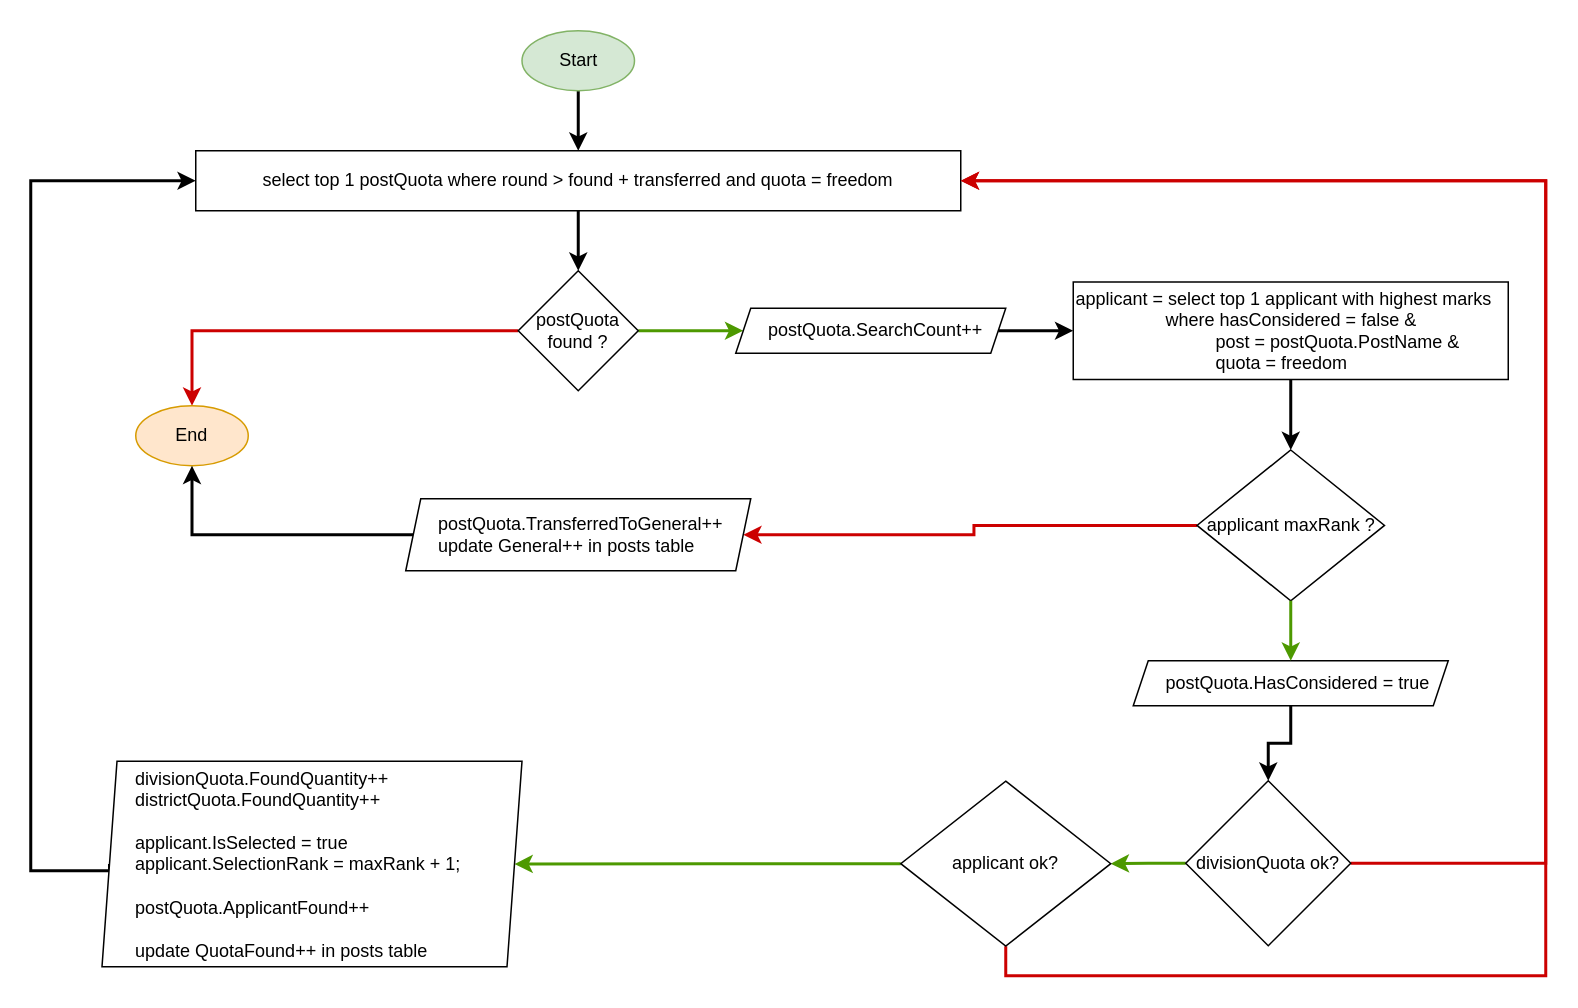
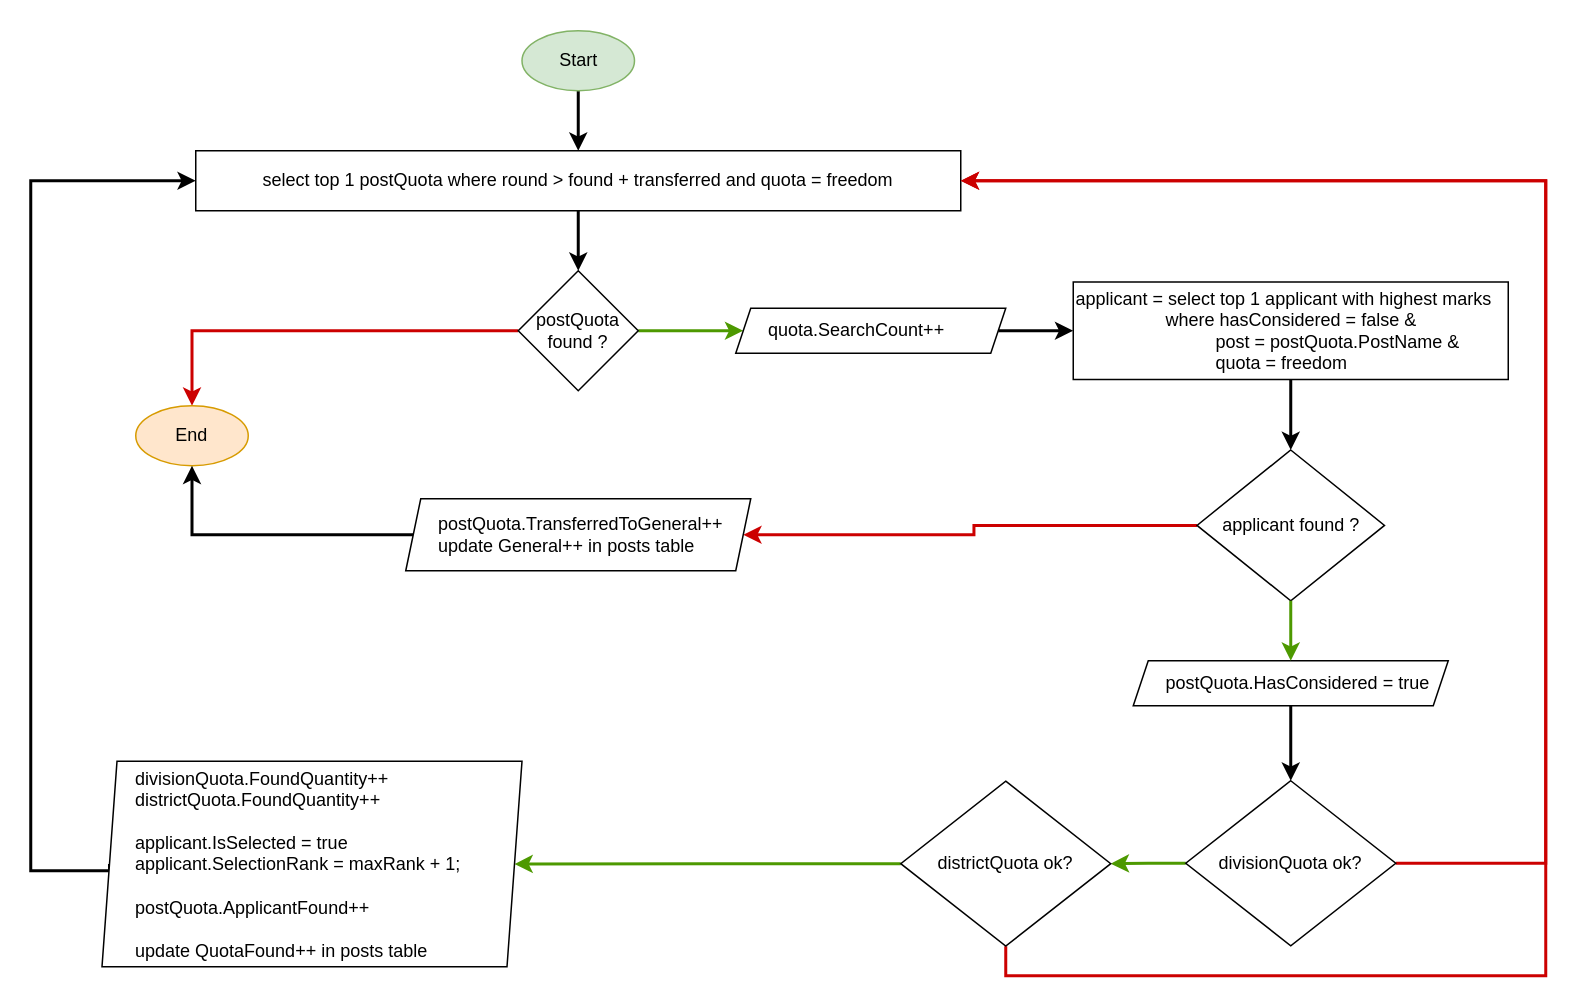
(852, 331) -> (832, 331)
(1292, 526) -> (1292, 526)
(1006, 863) -> (1006, 863)
(1268, 863) -> (1291, 863)
